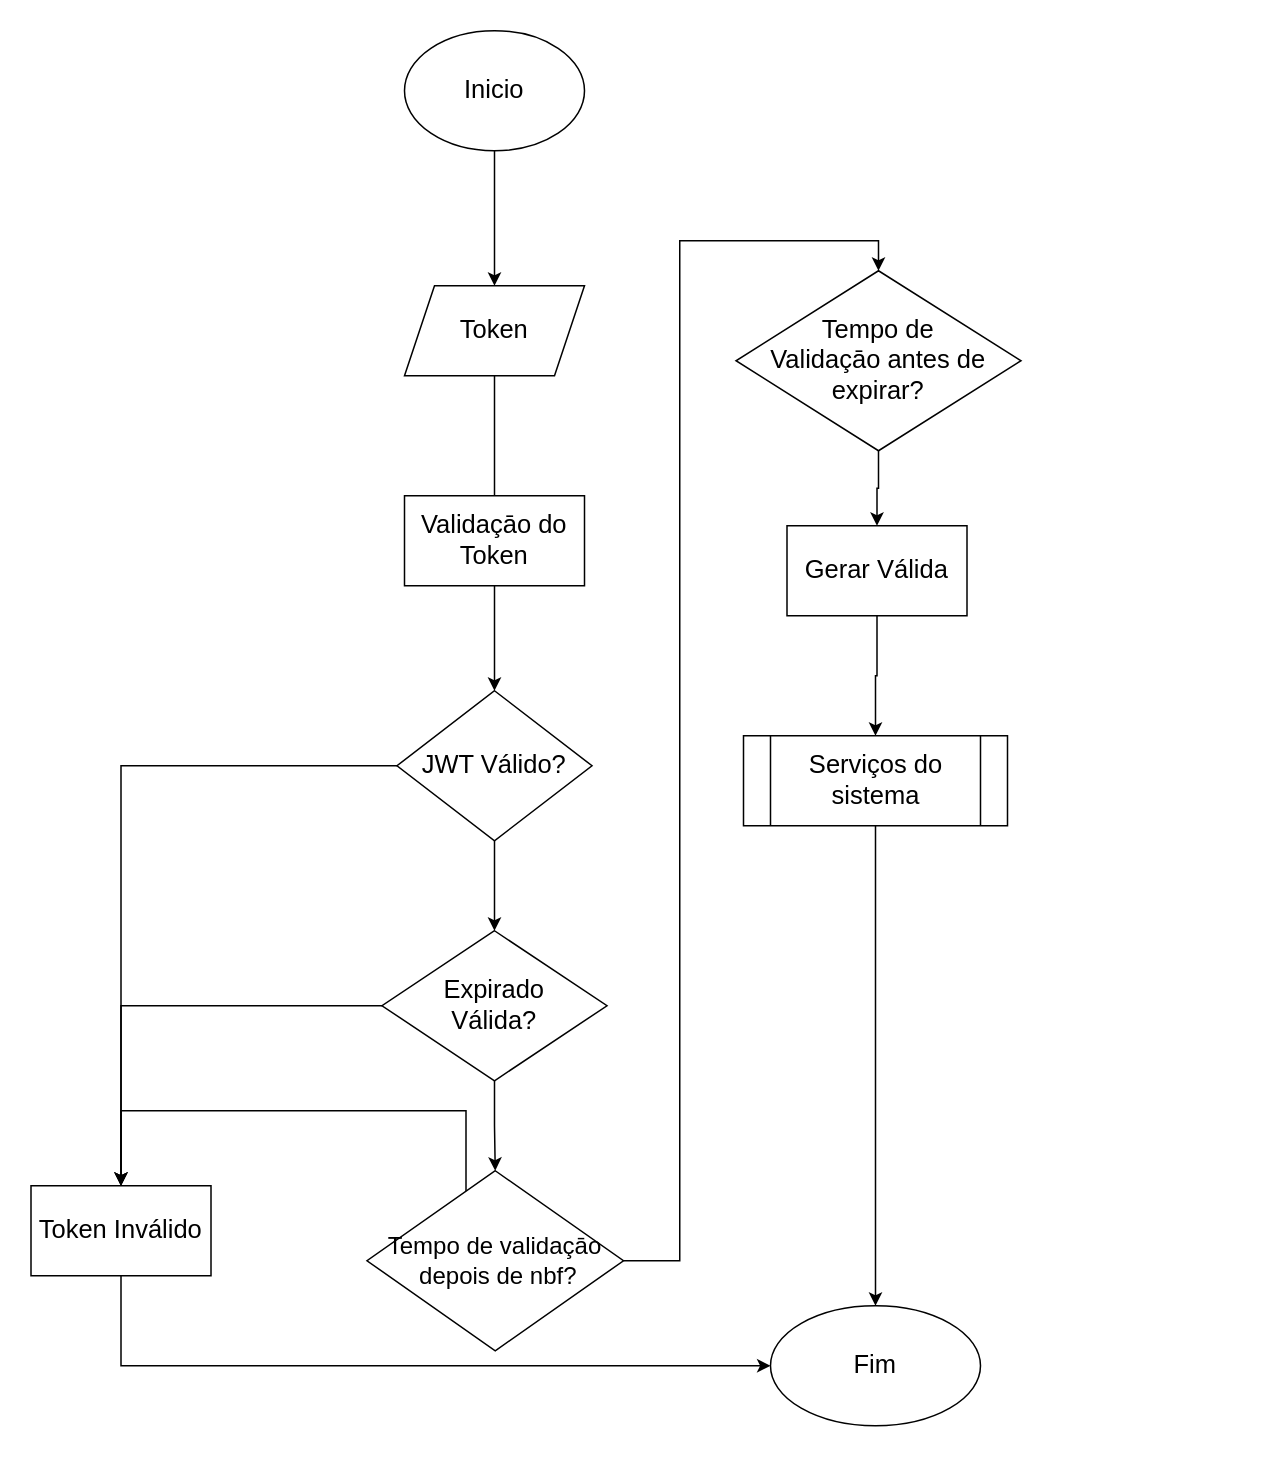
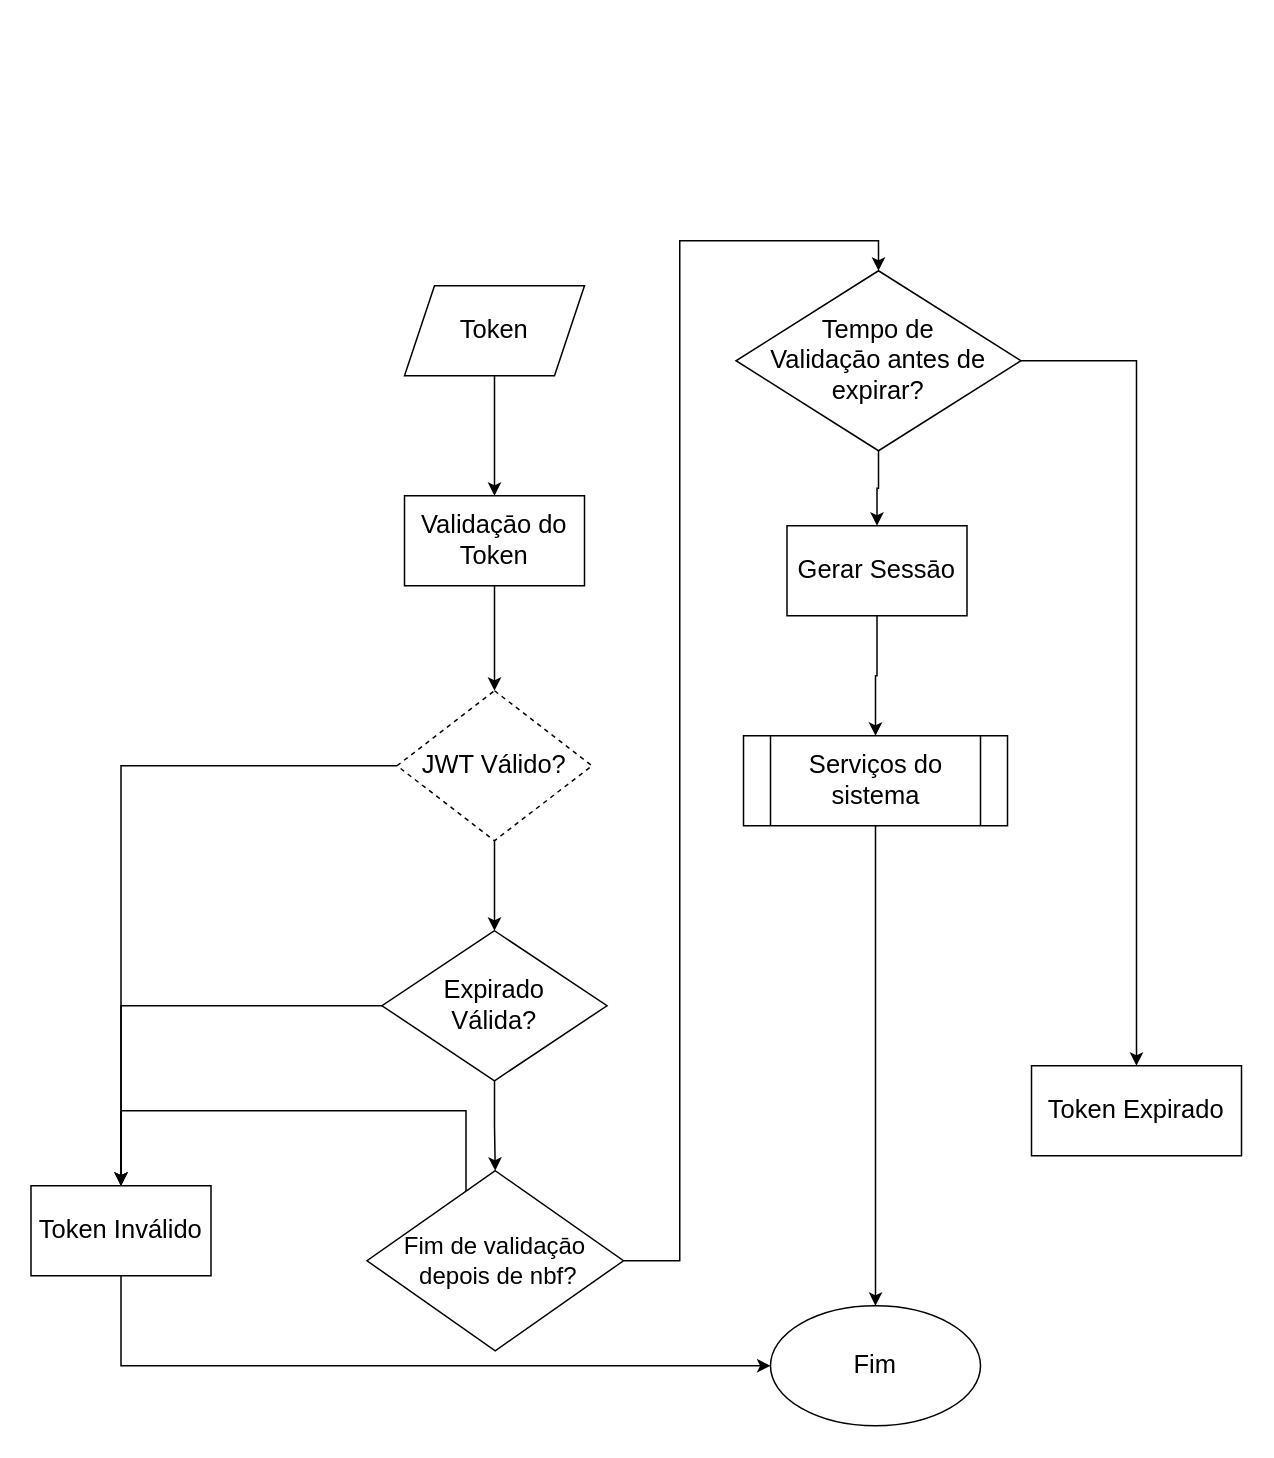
(494, 91) -> none
(494, 213) -> none
(494, 488) -> (494, 484)
(877, 571) -> (877, 571)
none -> (1136, 651)
(494, 766) -> (494, 766)
none -> (1136, 1111)
(495, 1261) -> (495, 1261)
